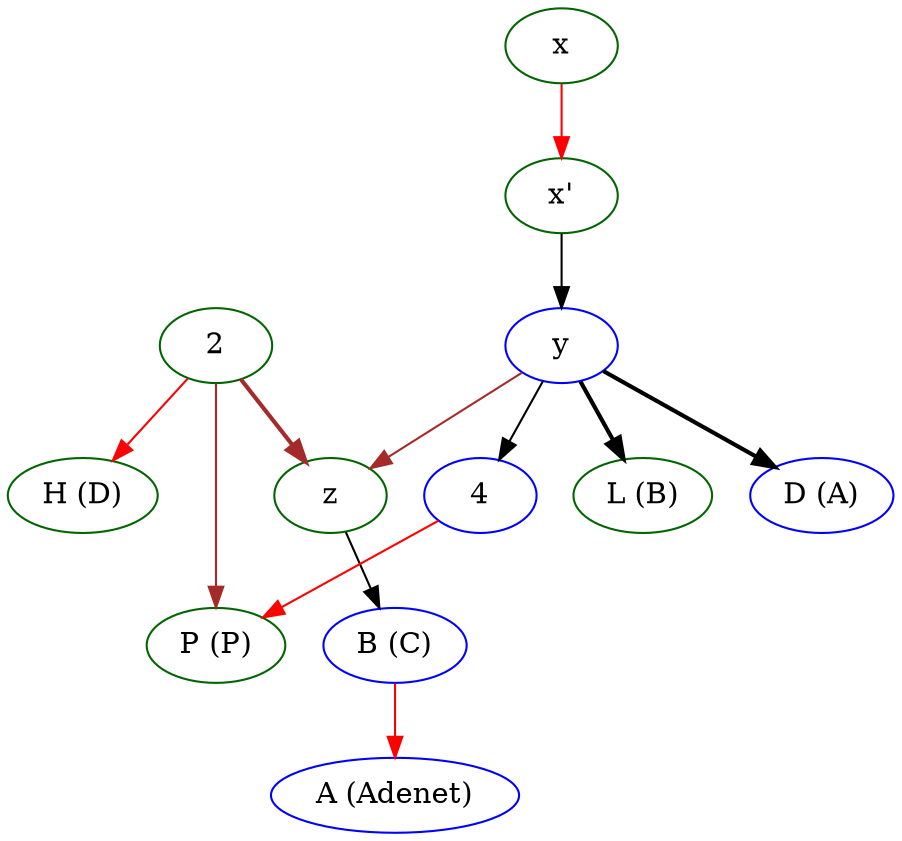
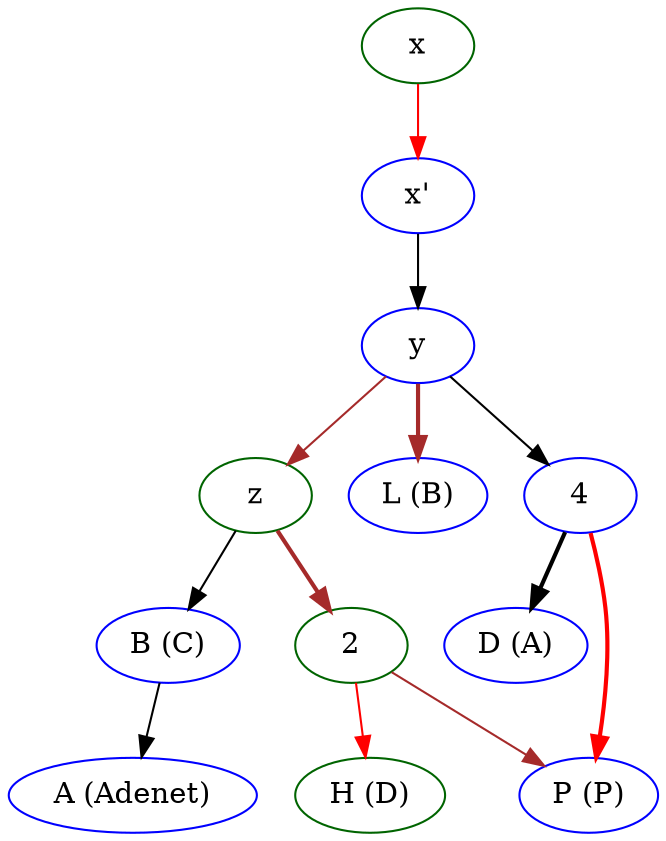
(562, 196) -> (418, 196)
(597, 411) -> (418, 410)
(267, 412) -> (298, 562)
(680, 414) -> (553, 560)
(643, 496) -> (418, 496)
(372, 557) -> (607, 634)
(216, 645) -> (589, 795)
(395, 710) -> (153, 710)
